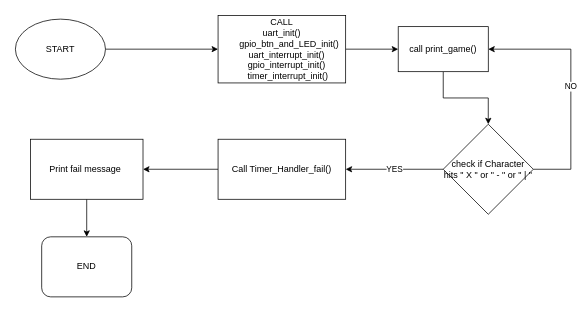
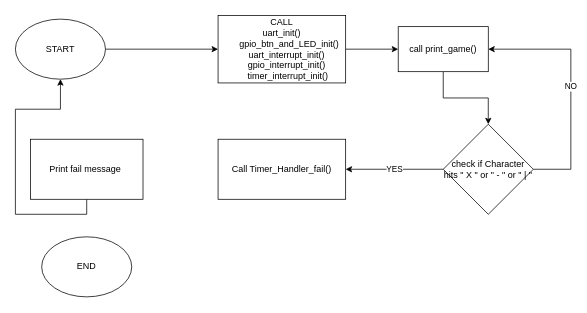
(183, 169) -> none
(87, 222) -> (15, 163)
(87, 267) -> (87, 267)
